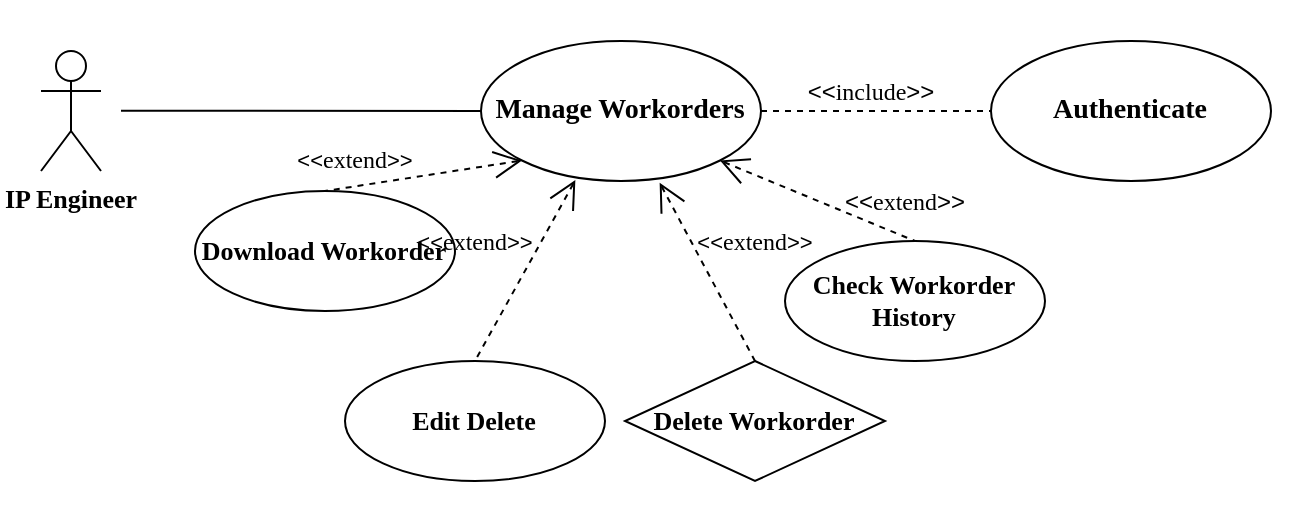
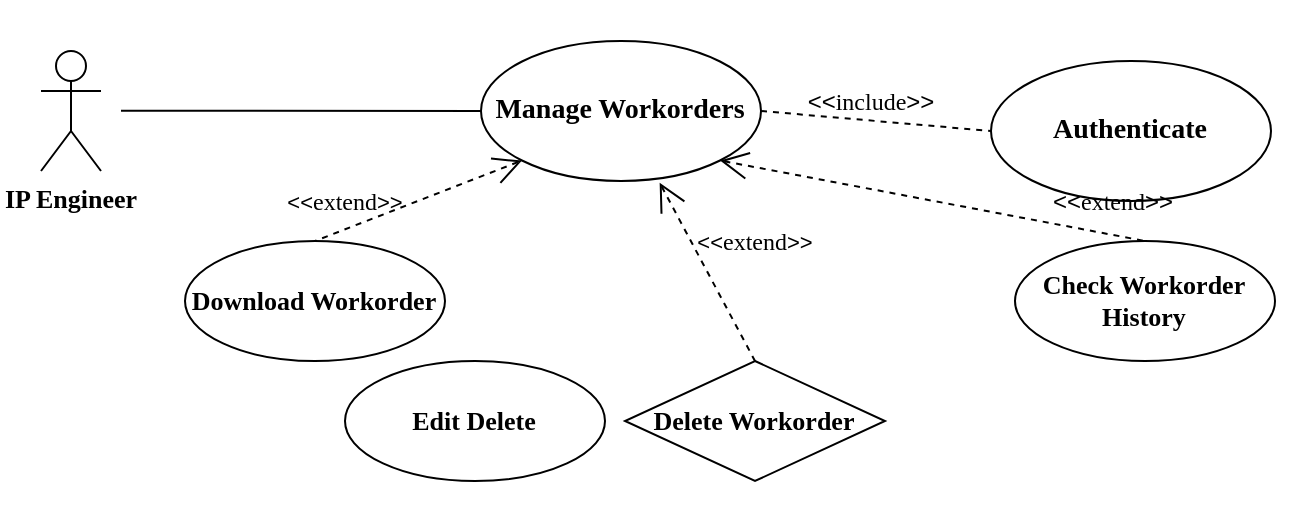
(1131, 111) -> (1131, 131)
(325, 251) -> (315, 301)
(525, 271) -> none
(915, 301) -> (1145, 301)
